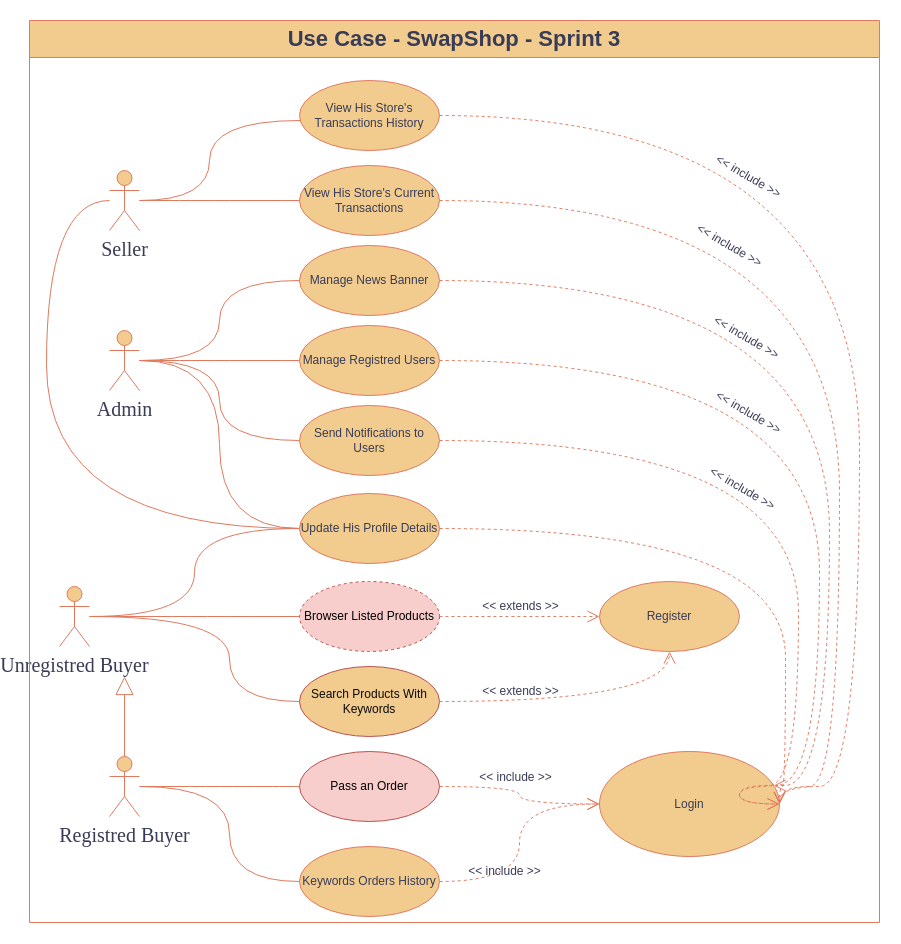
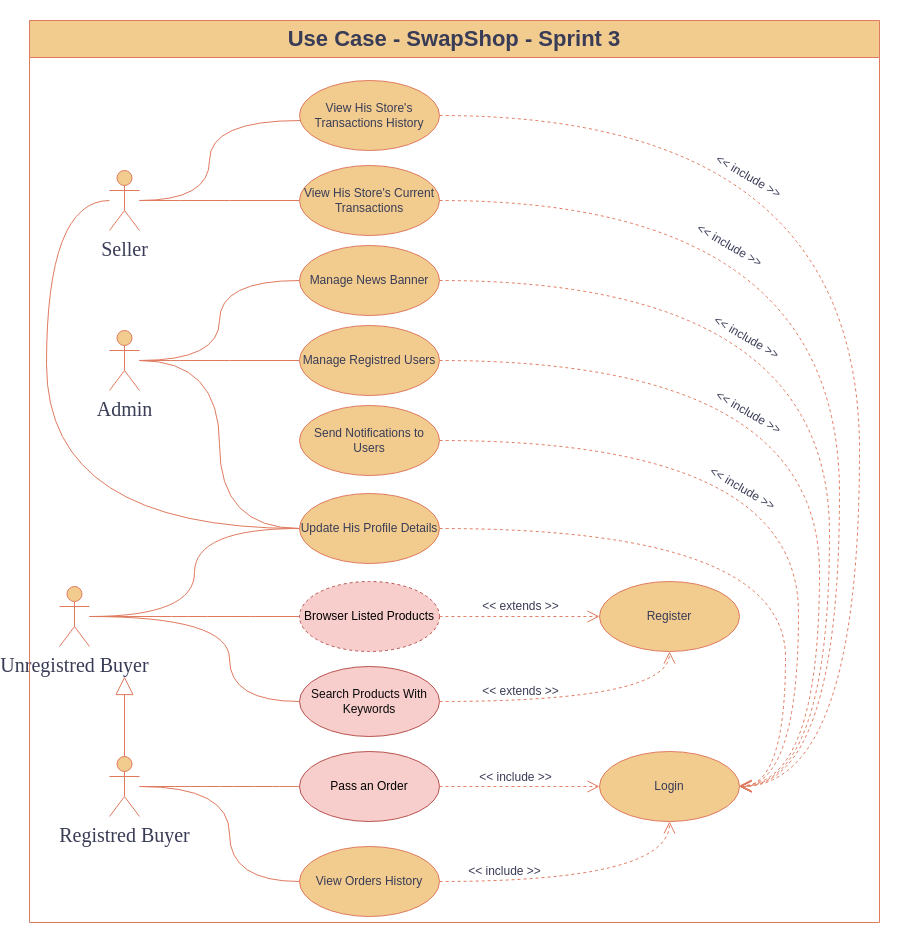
(223, 415) -> none
(370, 702) -> (370, 702)
(690, 804) -> (670, 787)
(370, 882) -> (370, 882)
